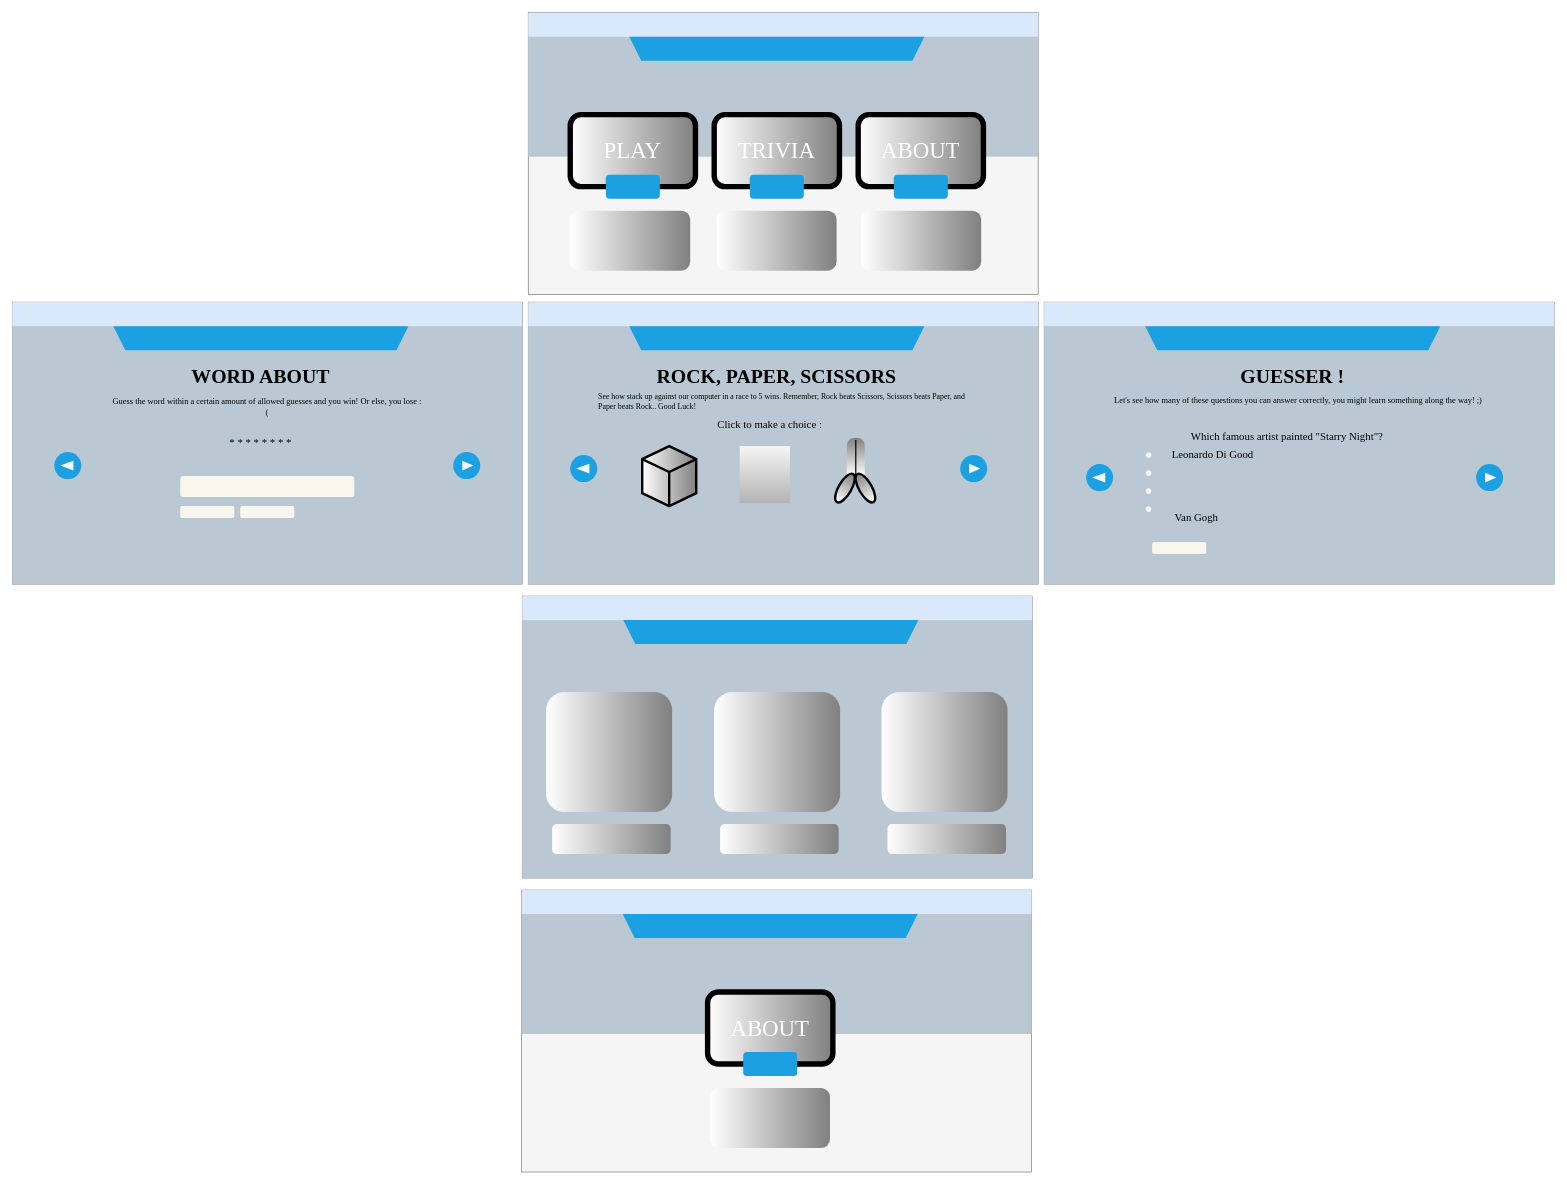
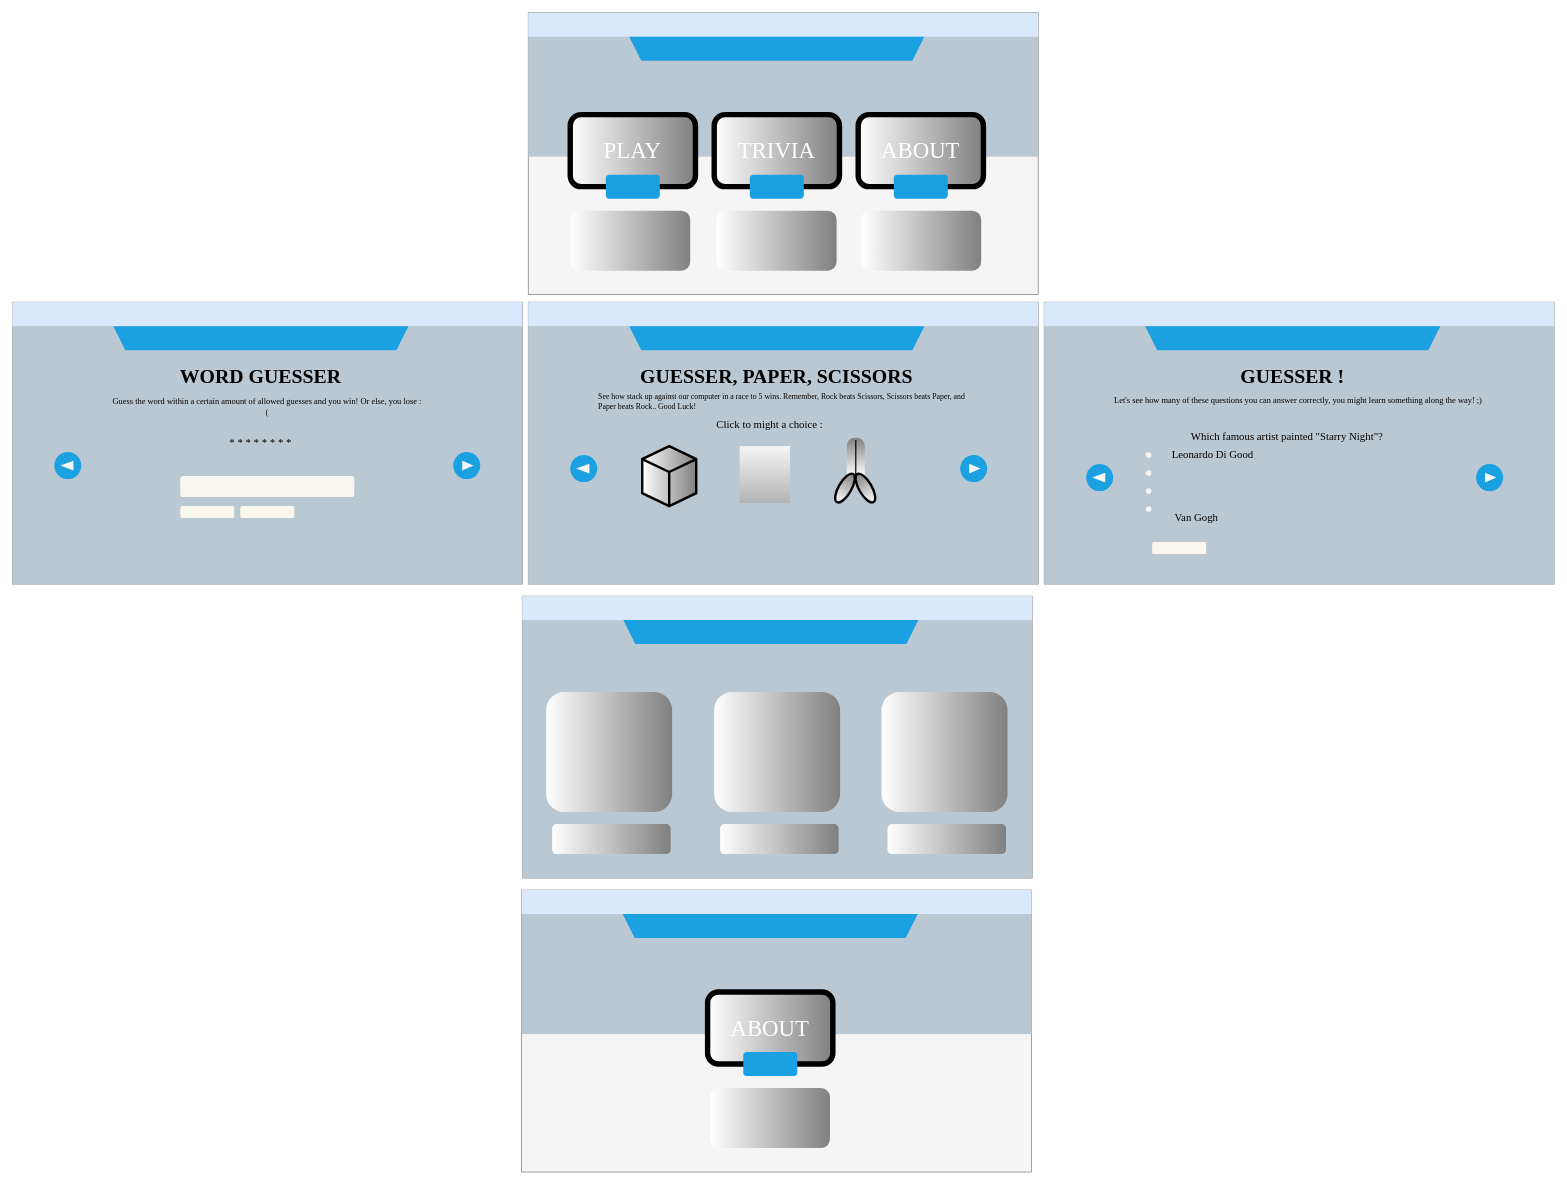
(261, 377) -> (261, 377)
(777, 377) -> (777, 377)
(771, 425) -> (771, 425)
